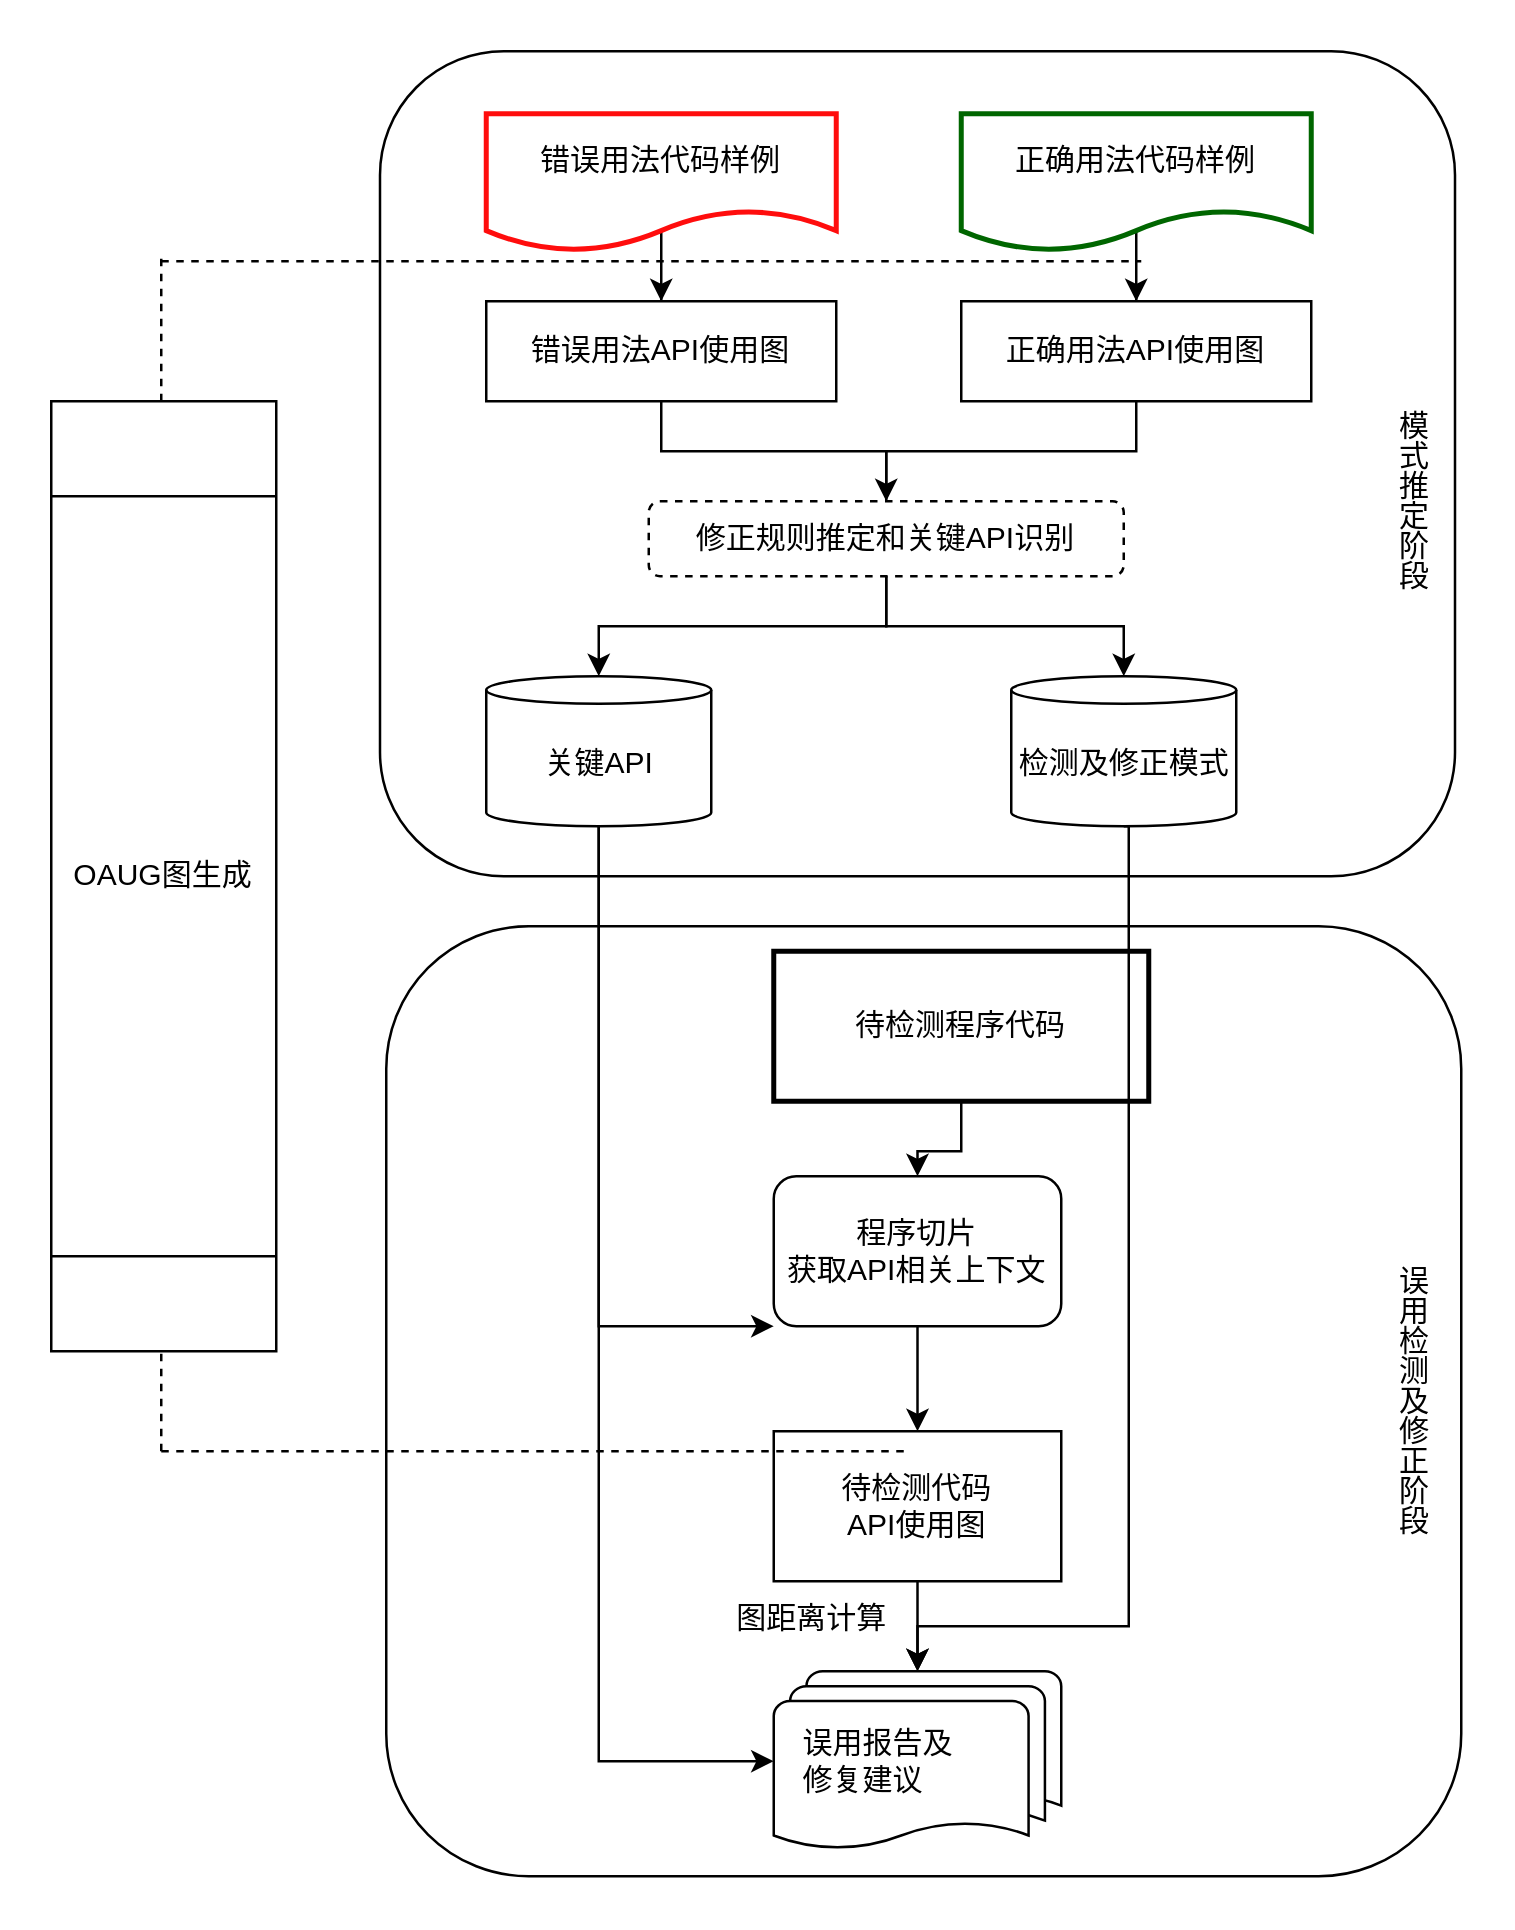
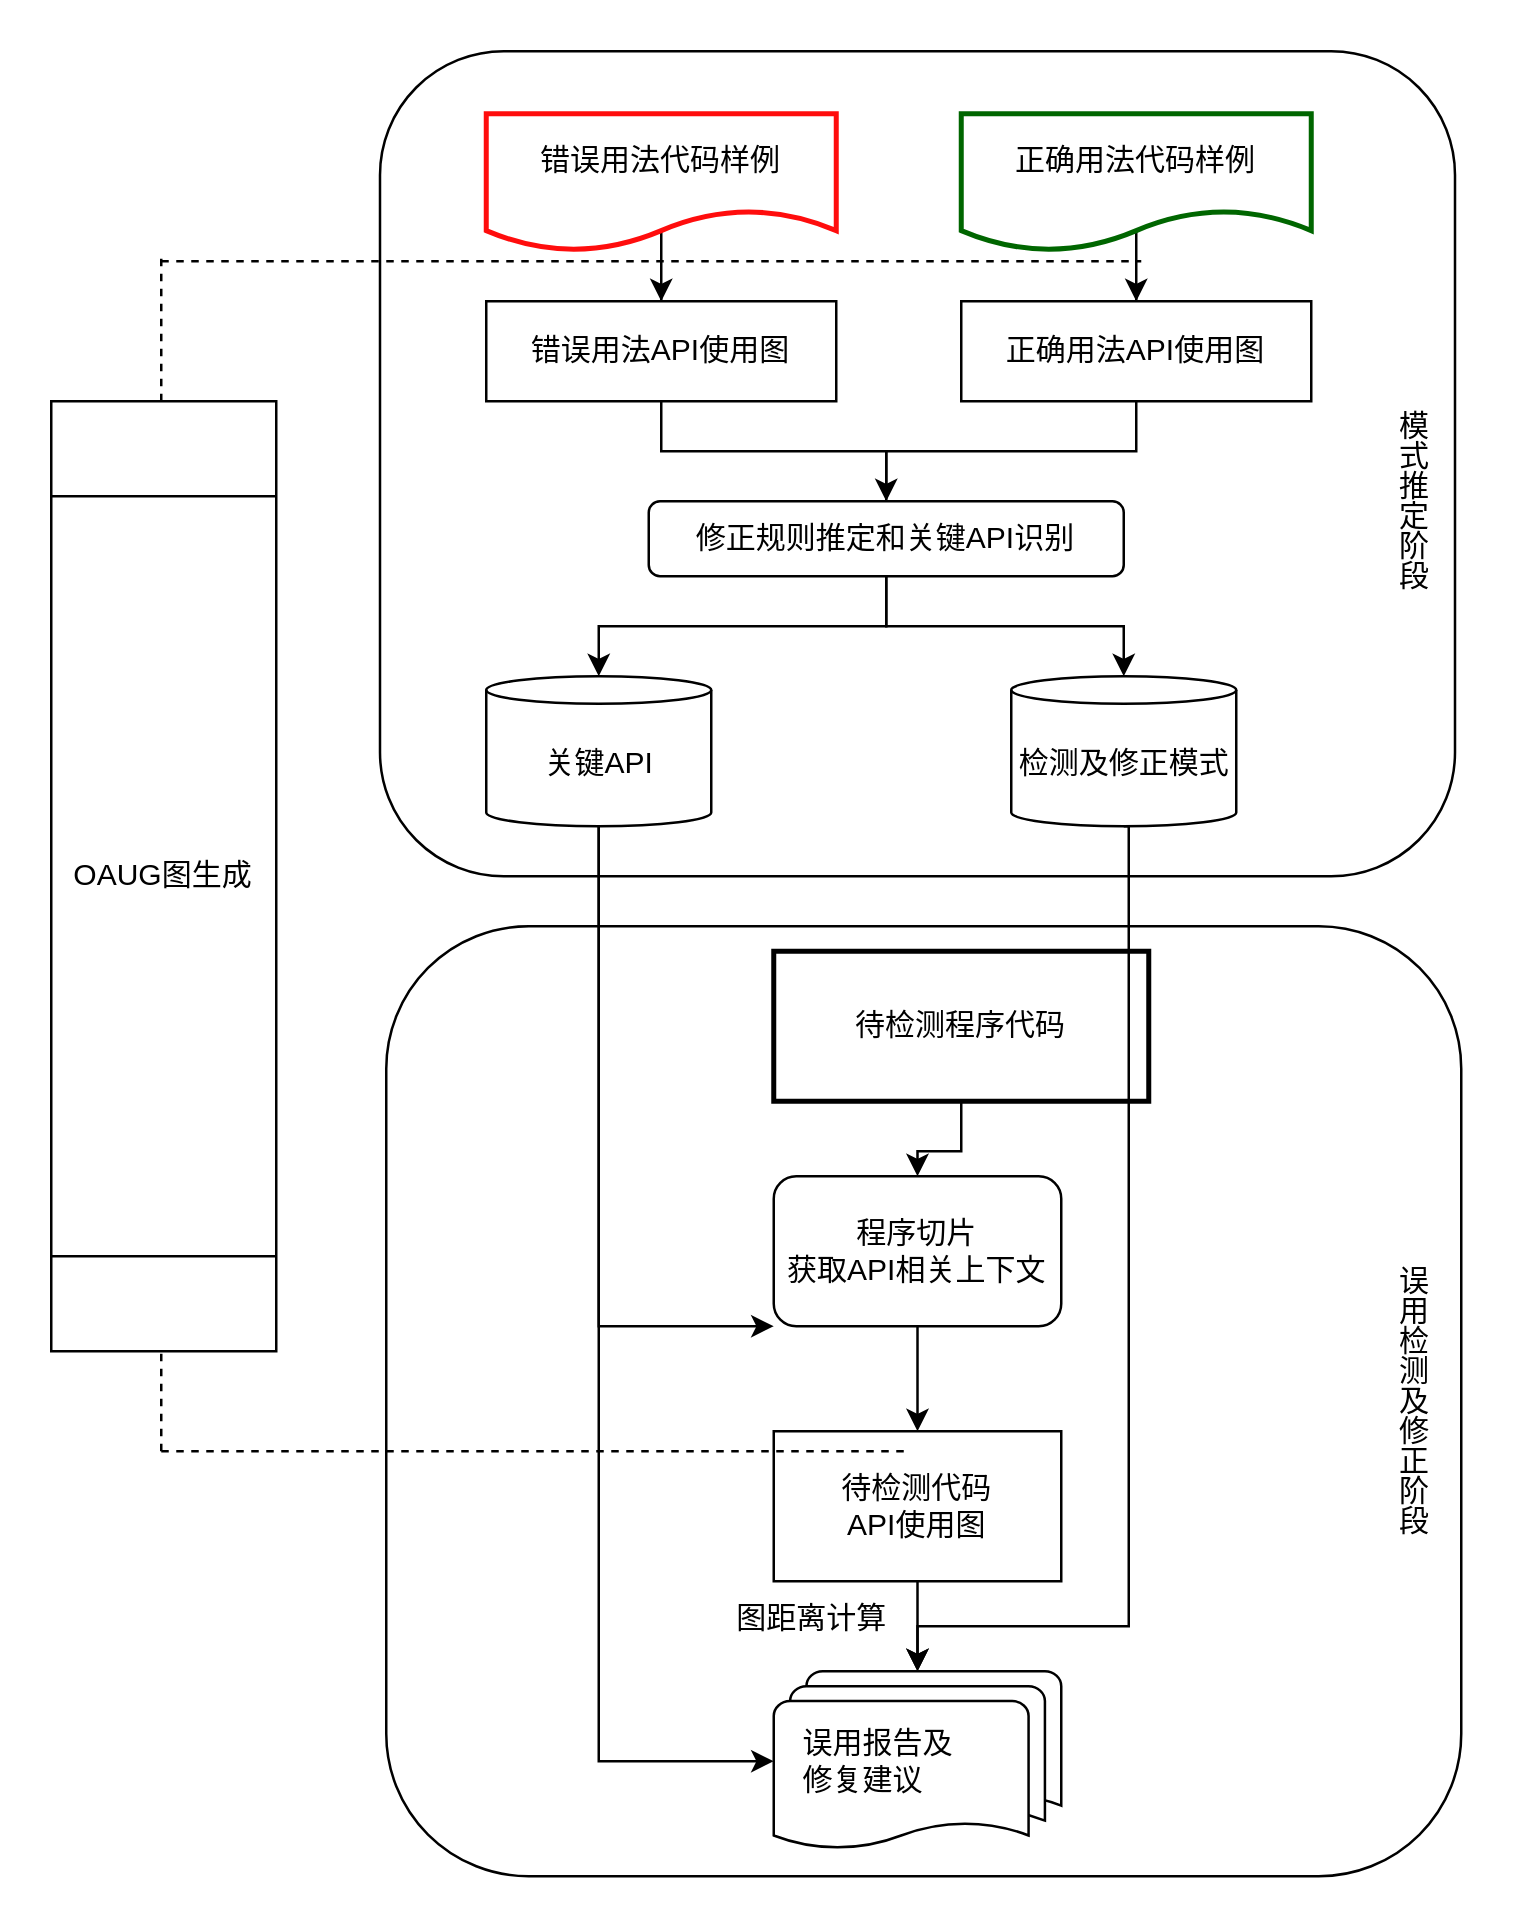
(886, 539) -> (886, 539)
